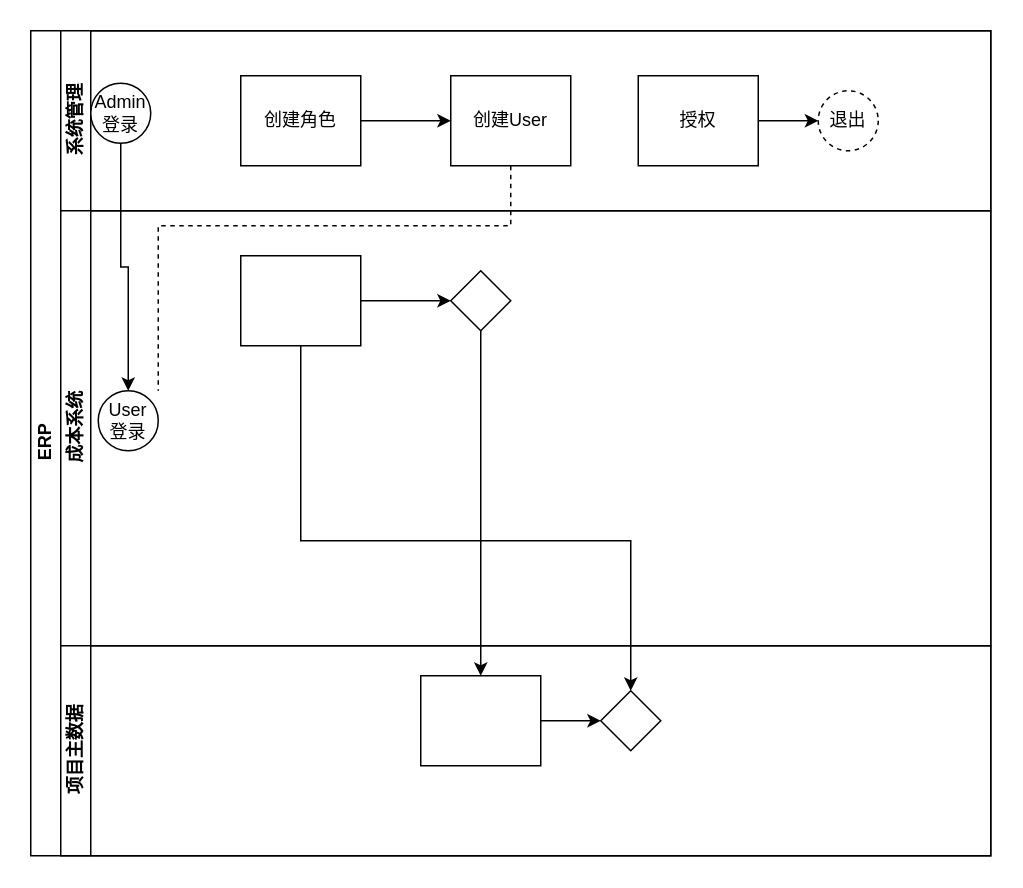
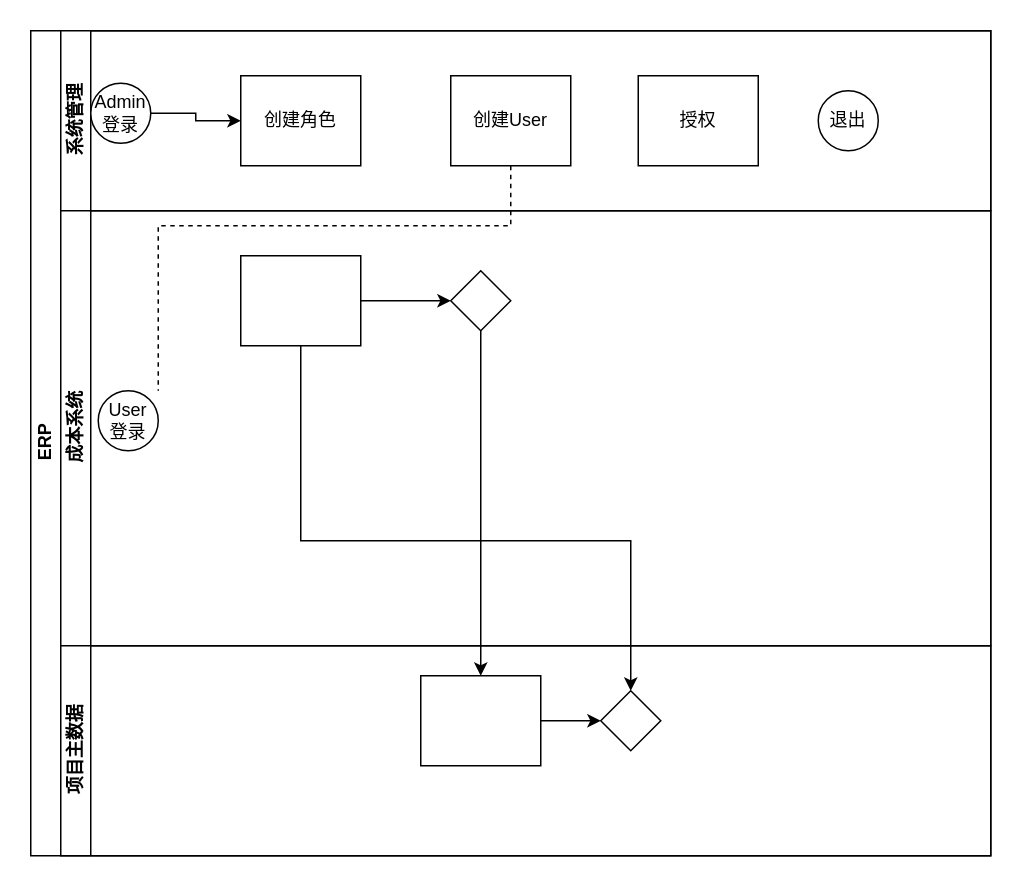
(401, 121) -> none
(783, 121) -> none
(848, 121) -> (848, 121)
(121, 266) -> (194, 113)
